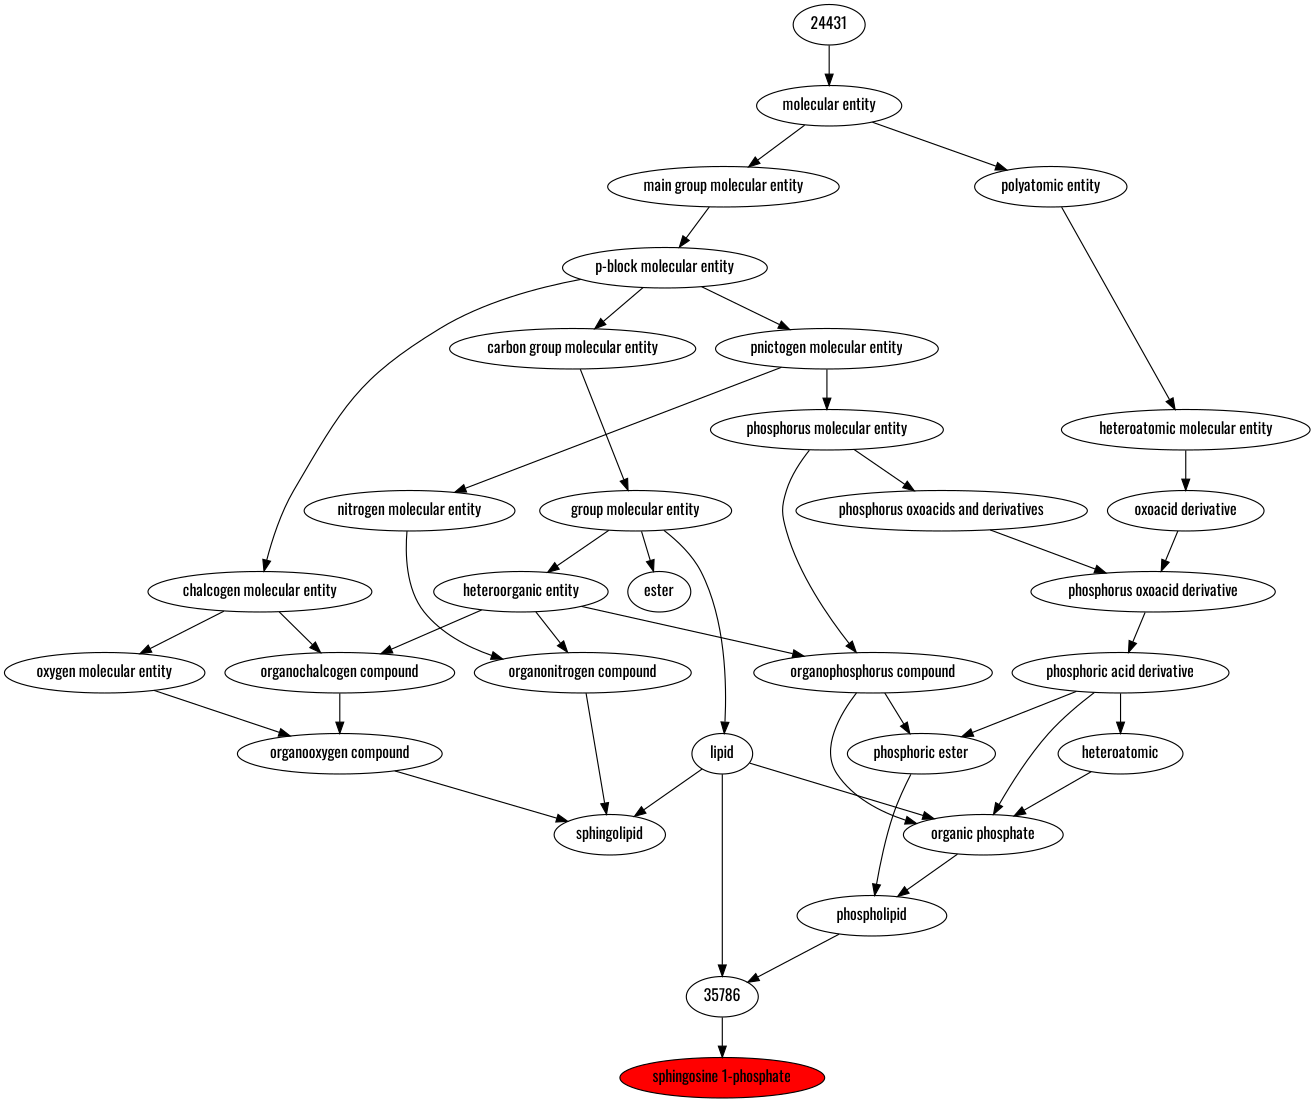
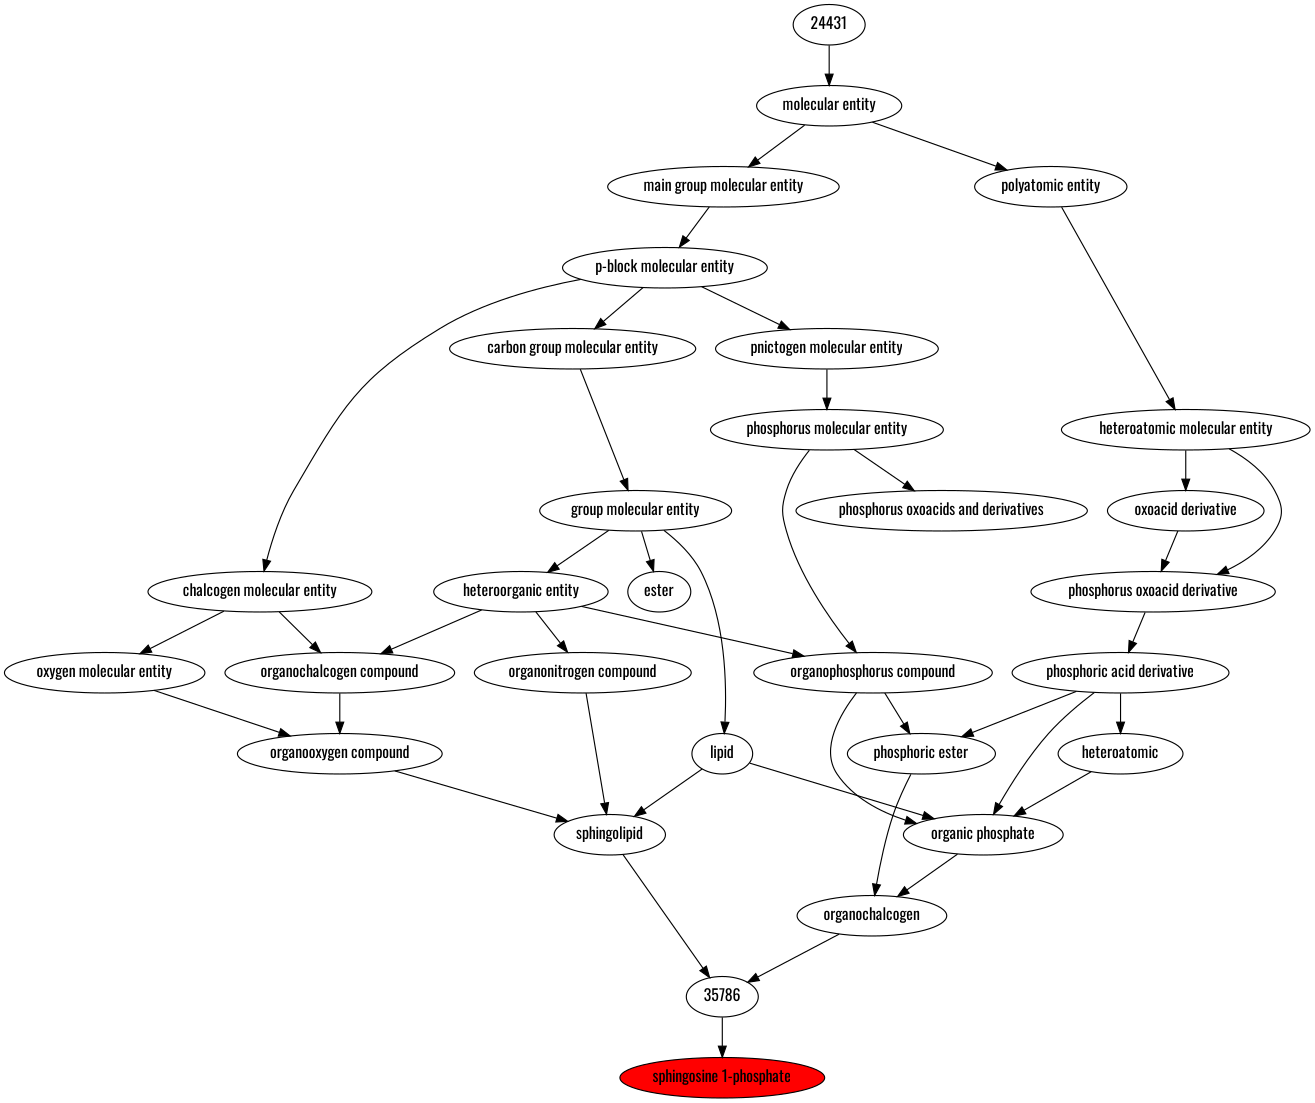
(410, 511) -> none
(1043, 549) -> (1281, 511)
(722, 869) -> (663, 911)
(872, 916) -> (872, 916)
